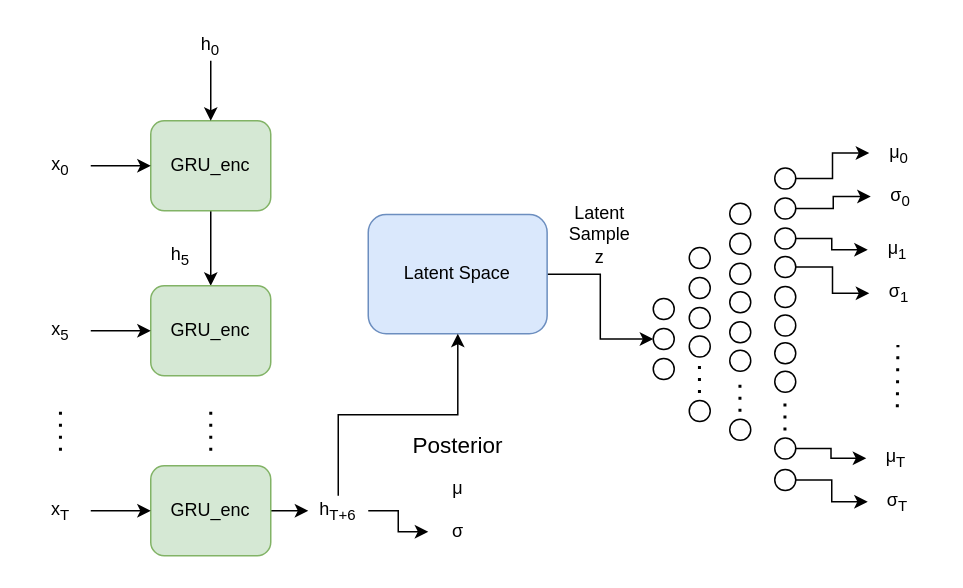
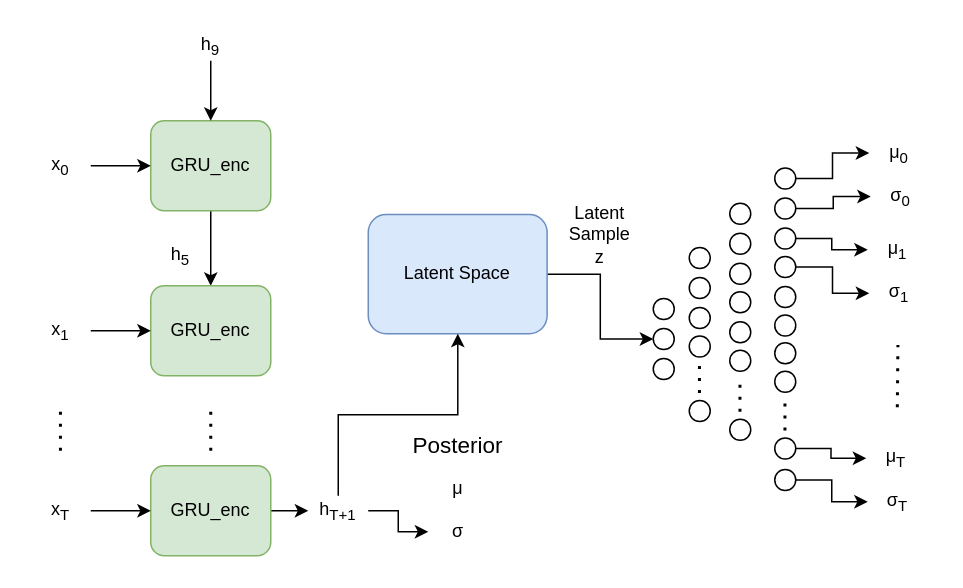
(211, 46) -> (211, 46)
(61, 331) -> (61, 331)
(338, 511) -> (338, 511)
